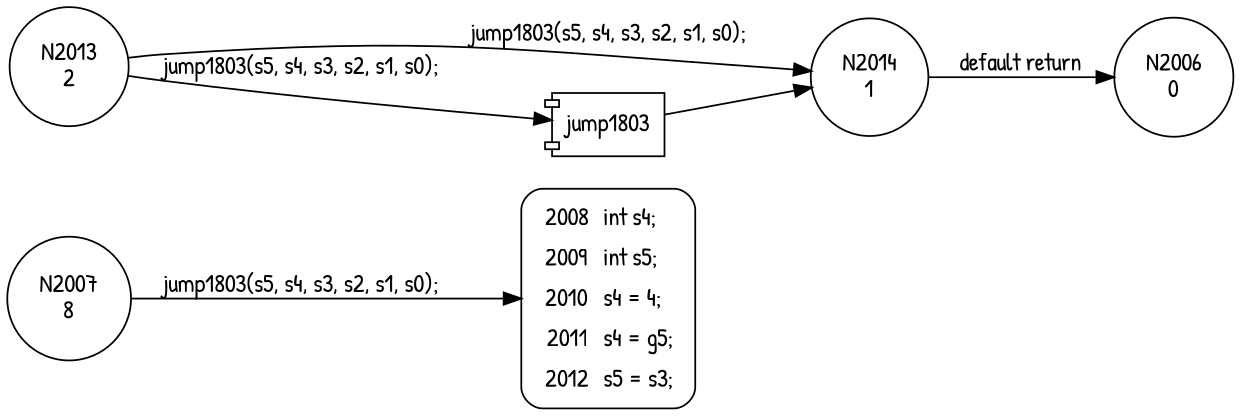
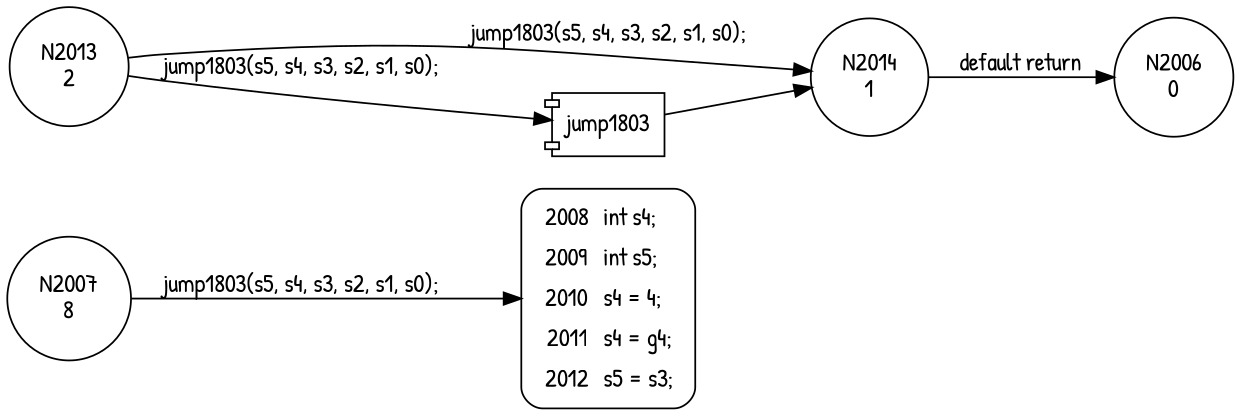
(638, 339) -> (638, 339)
